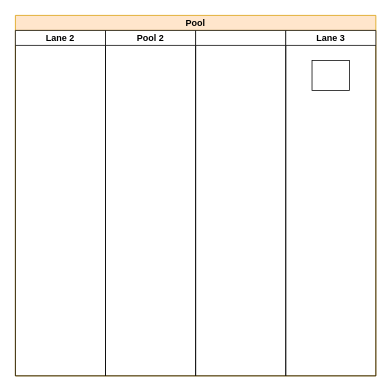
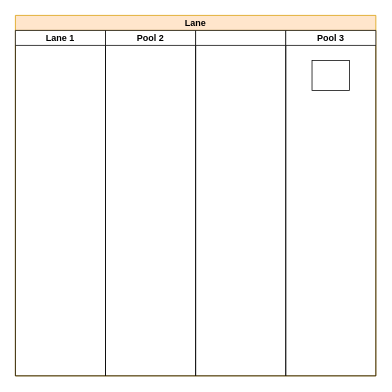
(195, 23) -> (195, 23)
(60, 38) -> (60, 38)
(330, 38) -> (330, 38)
